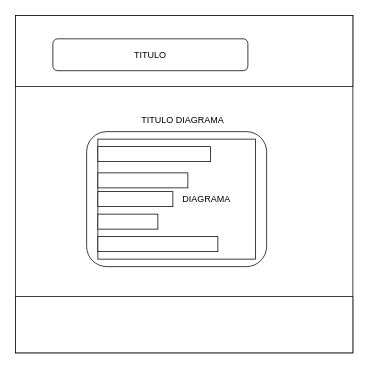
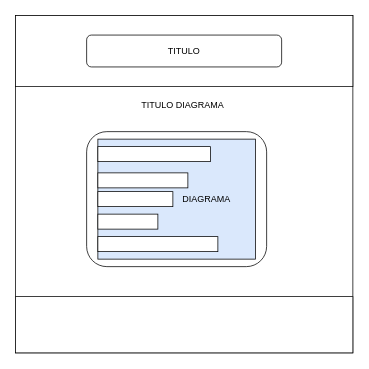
(150, 55) -> (184, 51)
(184, 120) -> (184, 105)
(177, 199) -> (177, 199)
